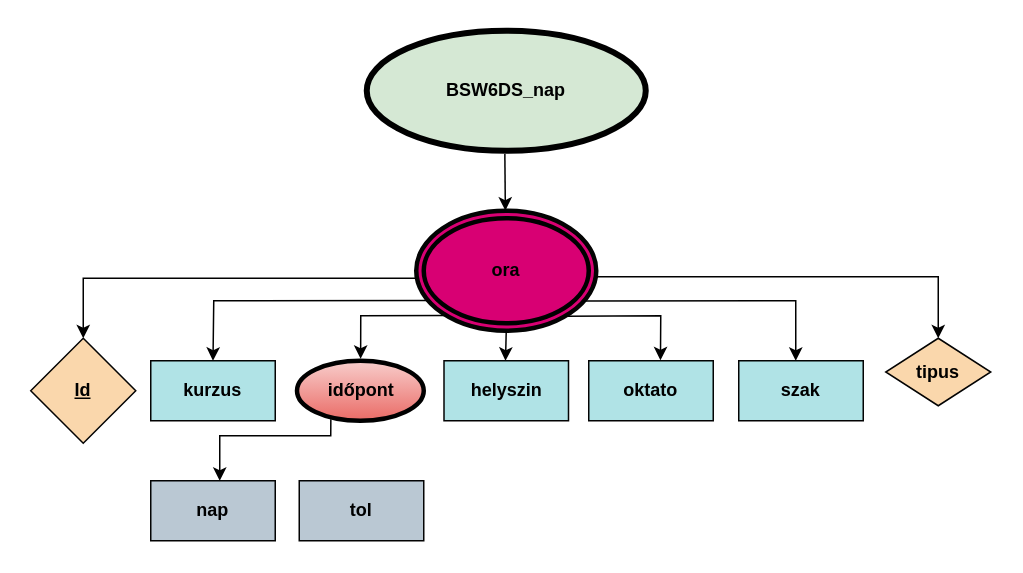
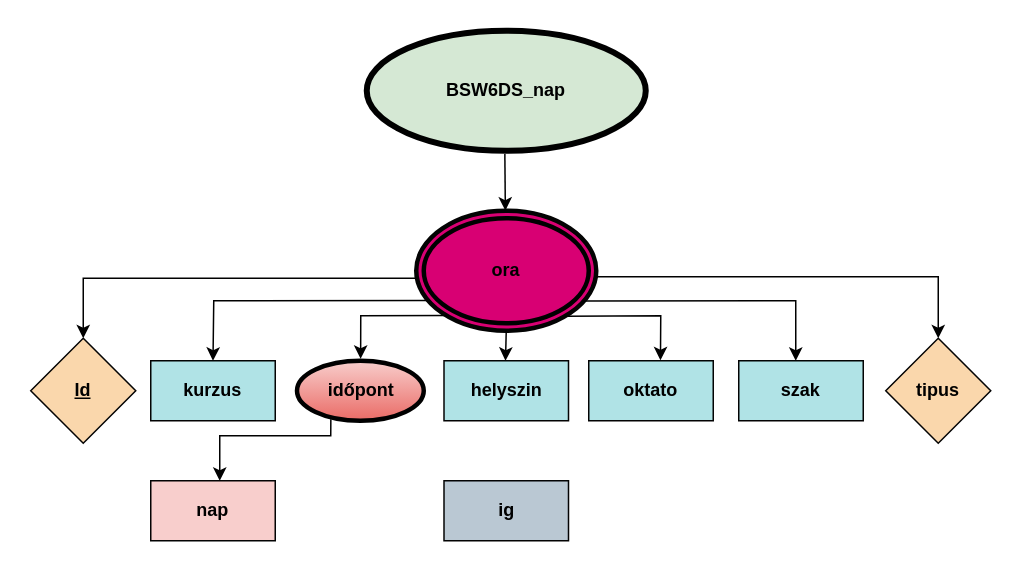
(938, 372) -> (938, 391)
(213, 511) -> (213, 511)
(362, 511) -> none
none -> (506, 511)
